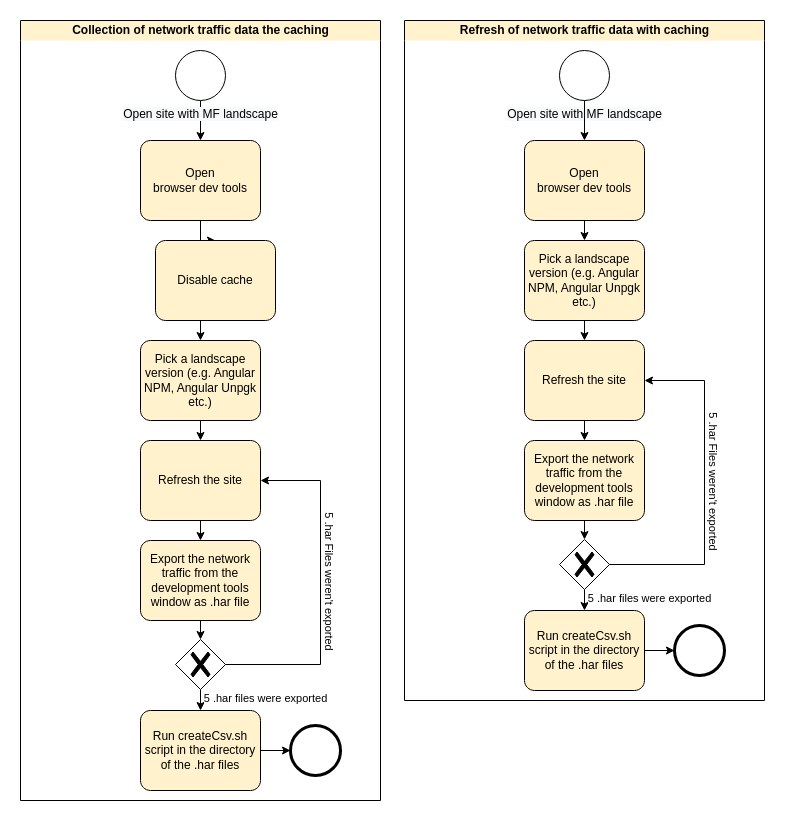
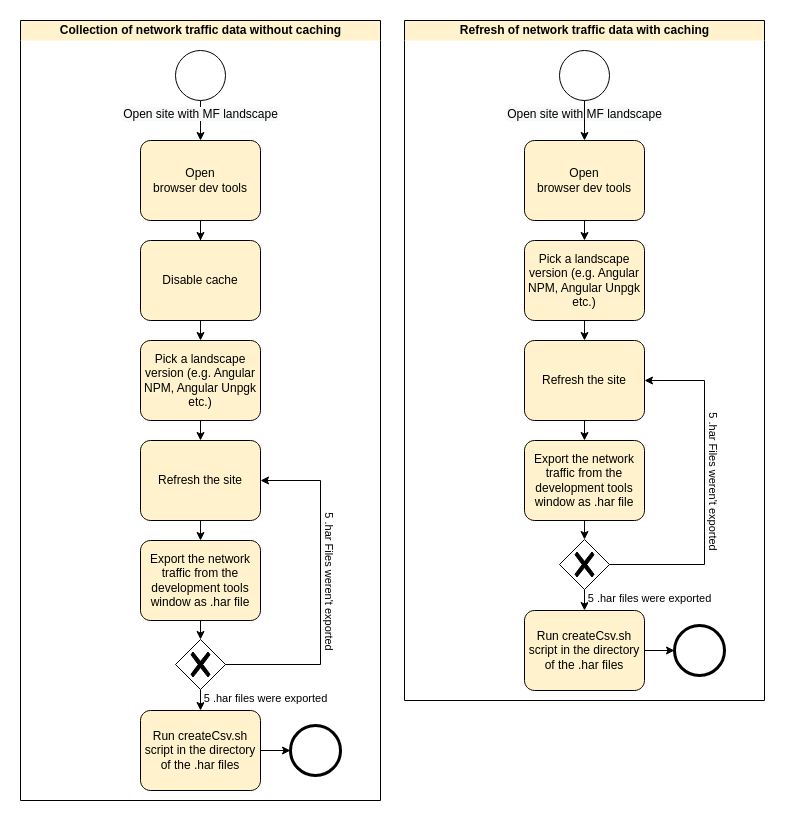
(201, 31) -> (201, 31)
(216, 281) -> (201, 281)
